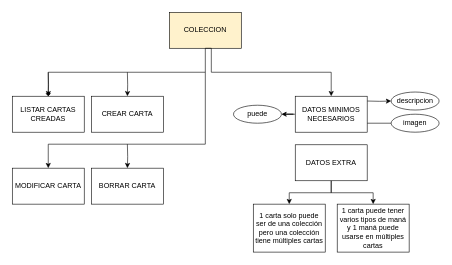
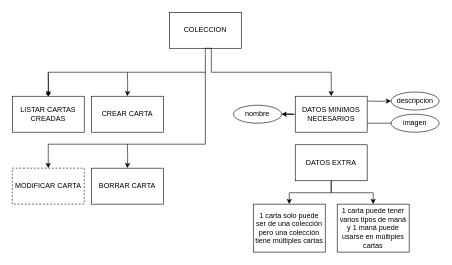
(206, 30) -> (206, 30)
(258, 114) -> (258, 114)
(48, 186) -> (48, 186)
